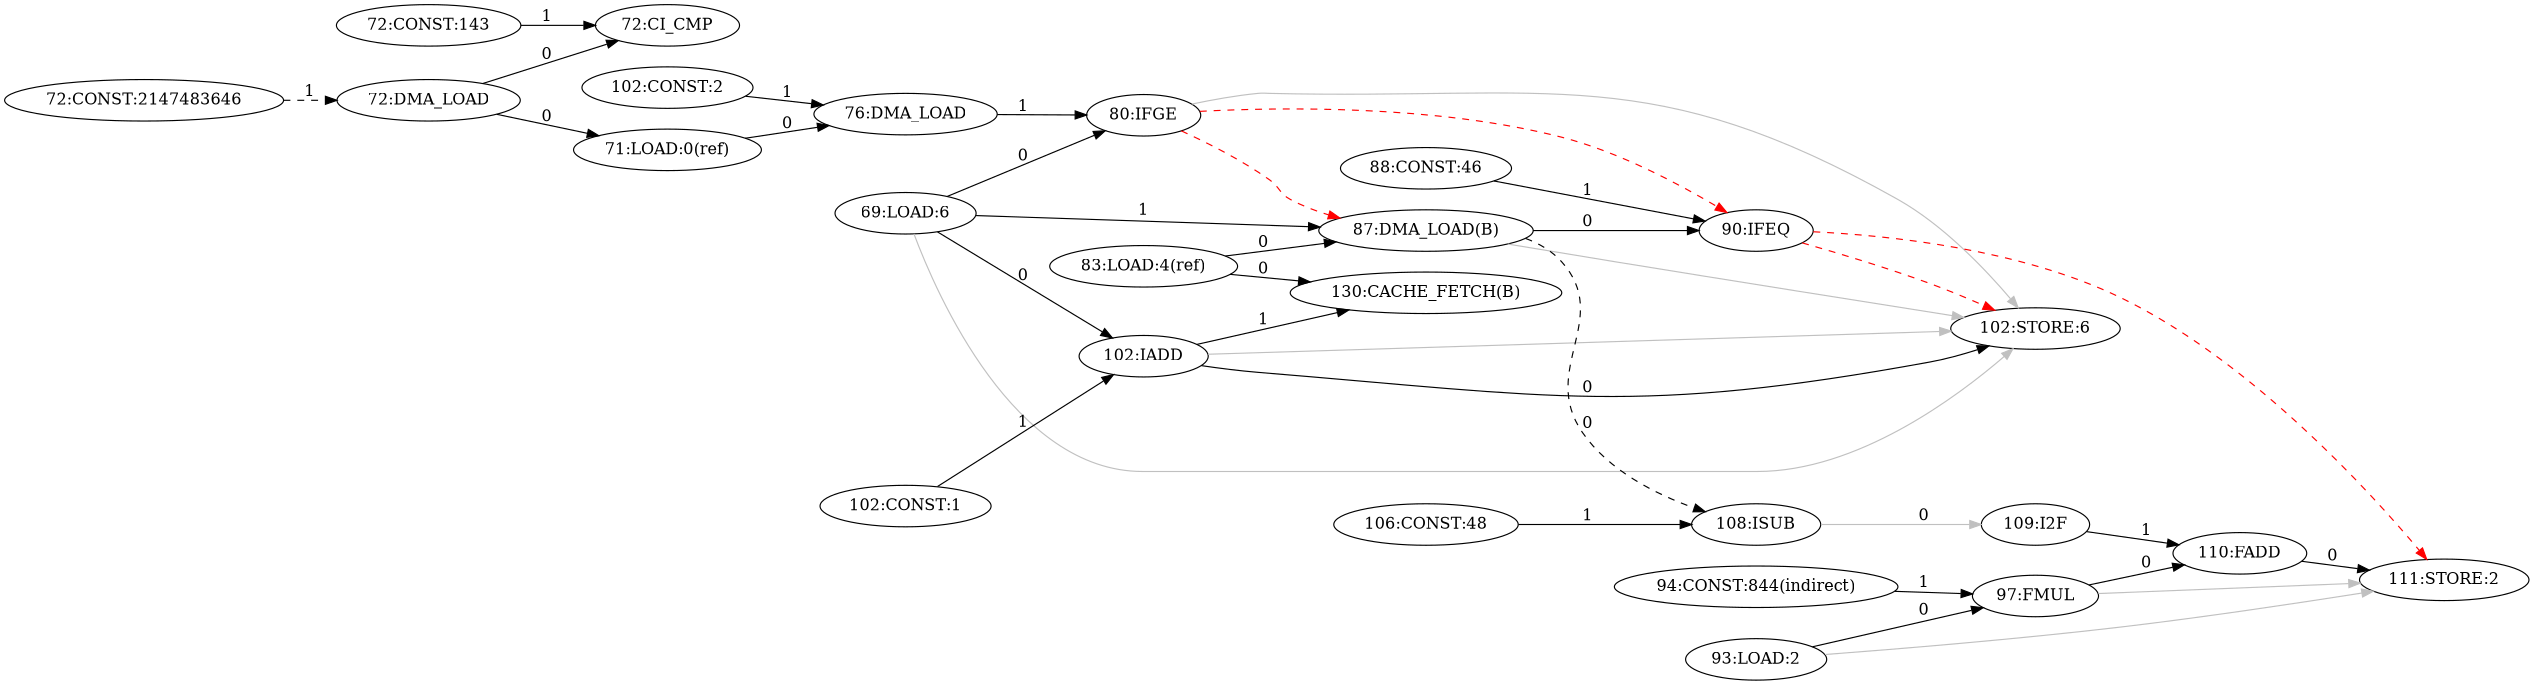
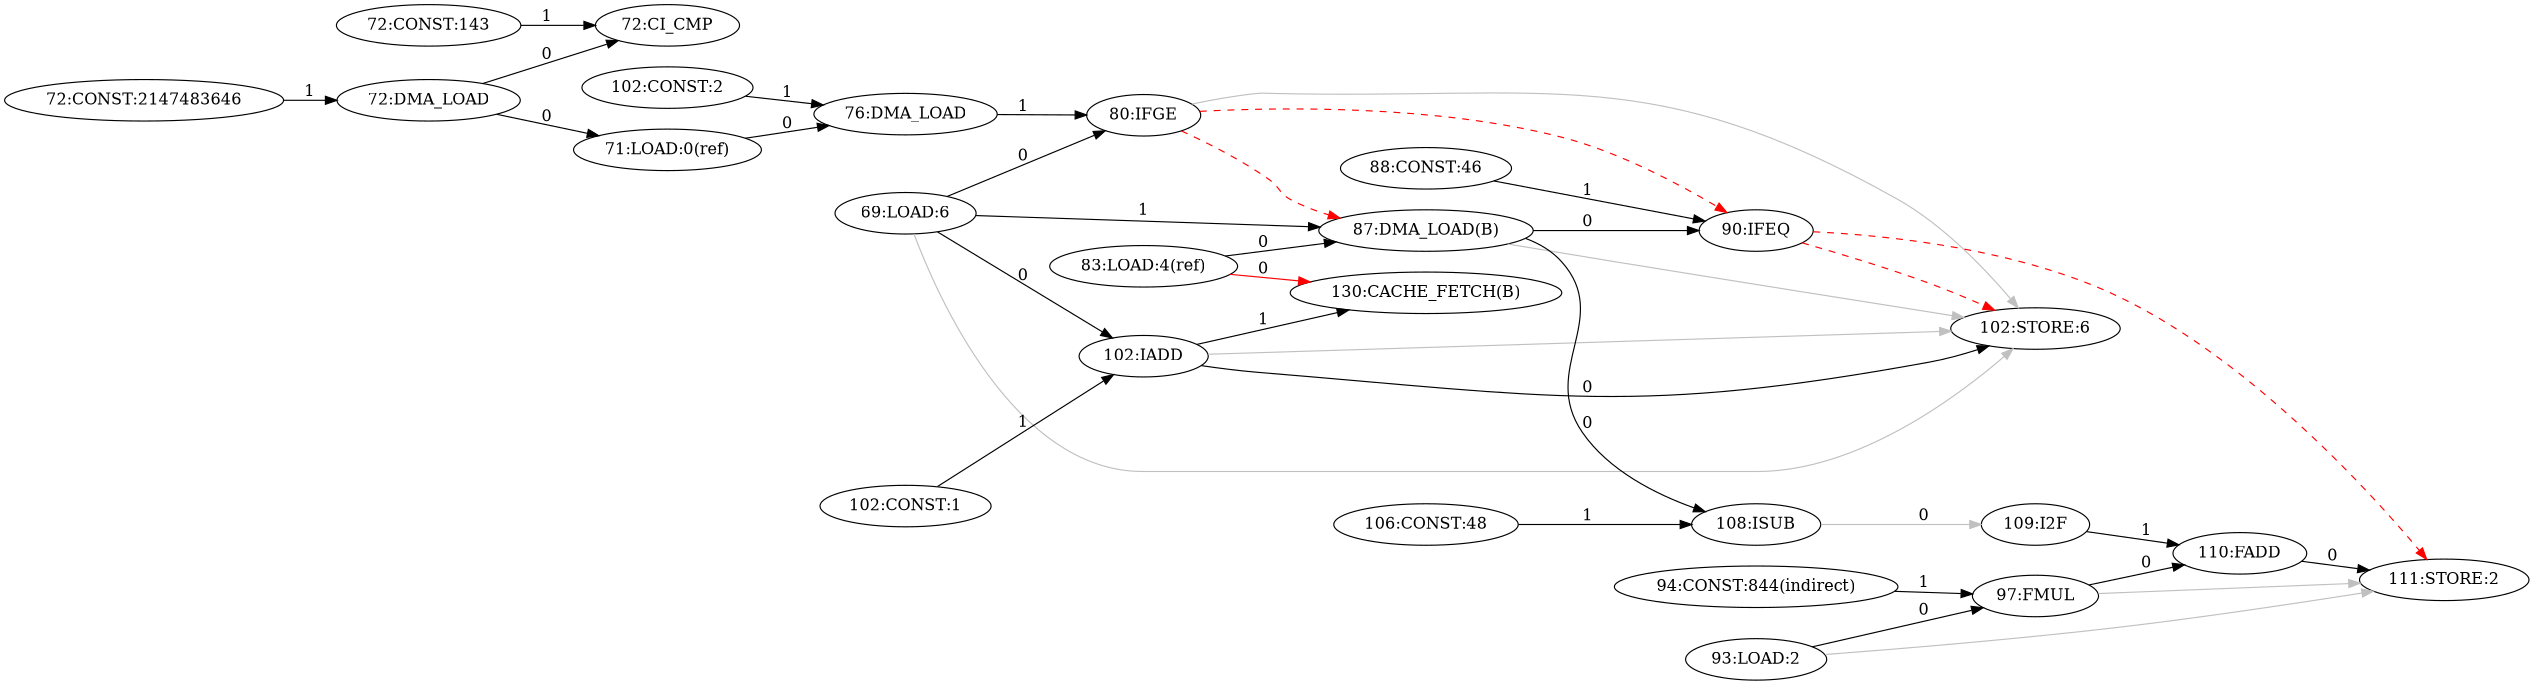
(304, 100) -> (304, 100)
(1264, 278) -> (1264, 278)
(1568, 383) -> (1568, 383)
